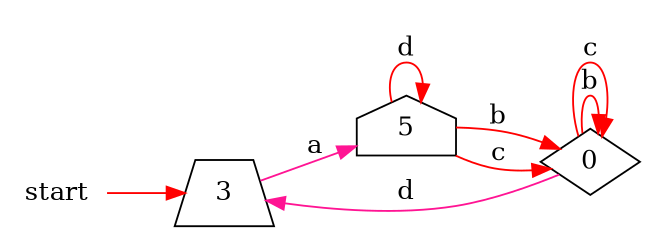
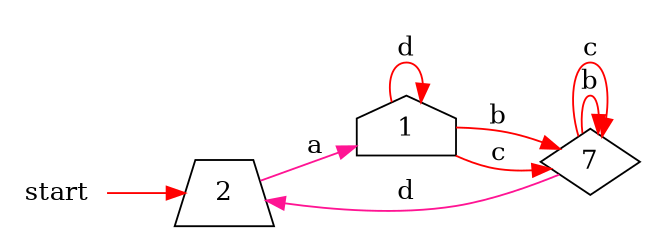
(406, 129) -> (406, 129)
(590, 162) -> (590, 162)
(224, 193) -> (224, 193)
